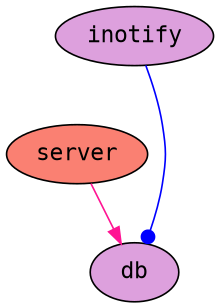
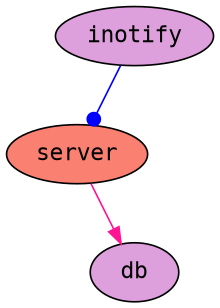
(165, 148) -> (109, 89)
